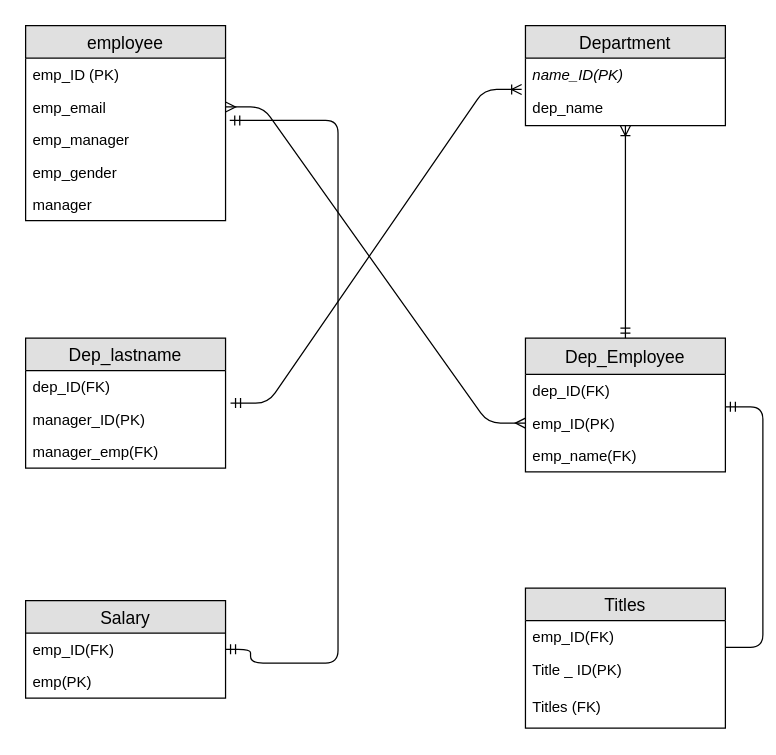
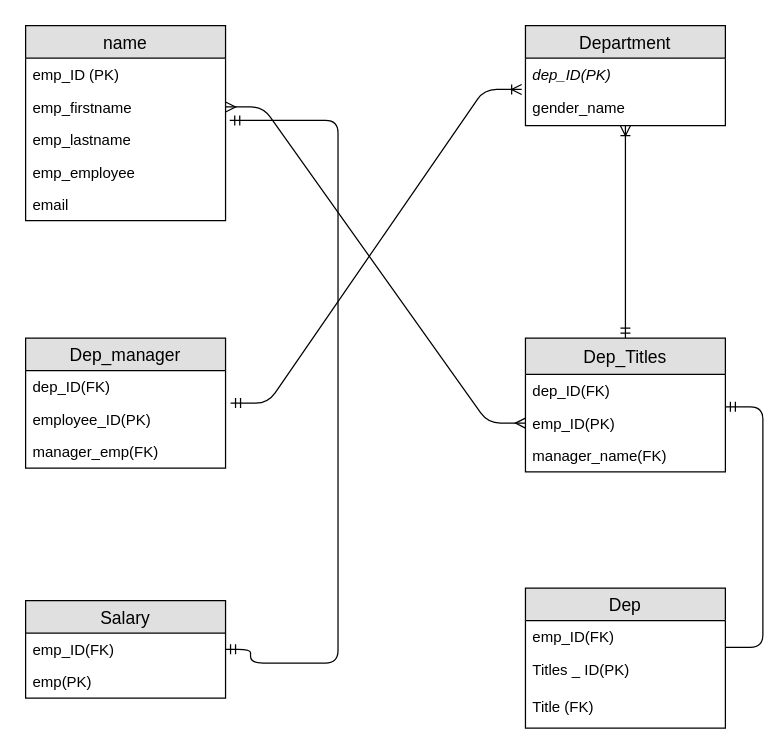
(125, 43) -> (125, 43)
(579, 75) -> (575, 75)
(66, 108) -> (85, 108)
(566, 108) -> (579, 108)
(79, 140) -> (81, 140)
(75, 173) -> (81, 173)
(62, 205) -> (50, 205)
(125, 355) -> (125, 355)
(625, 357) -> (625, 357)
(91, 420) -> (94, 420)
(583, 456) -> (600, 456)
(625, 605) -> (625, 605)
(584, 670) -> (588, 670)
(573, 708) -> (569, 708)
